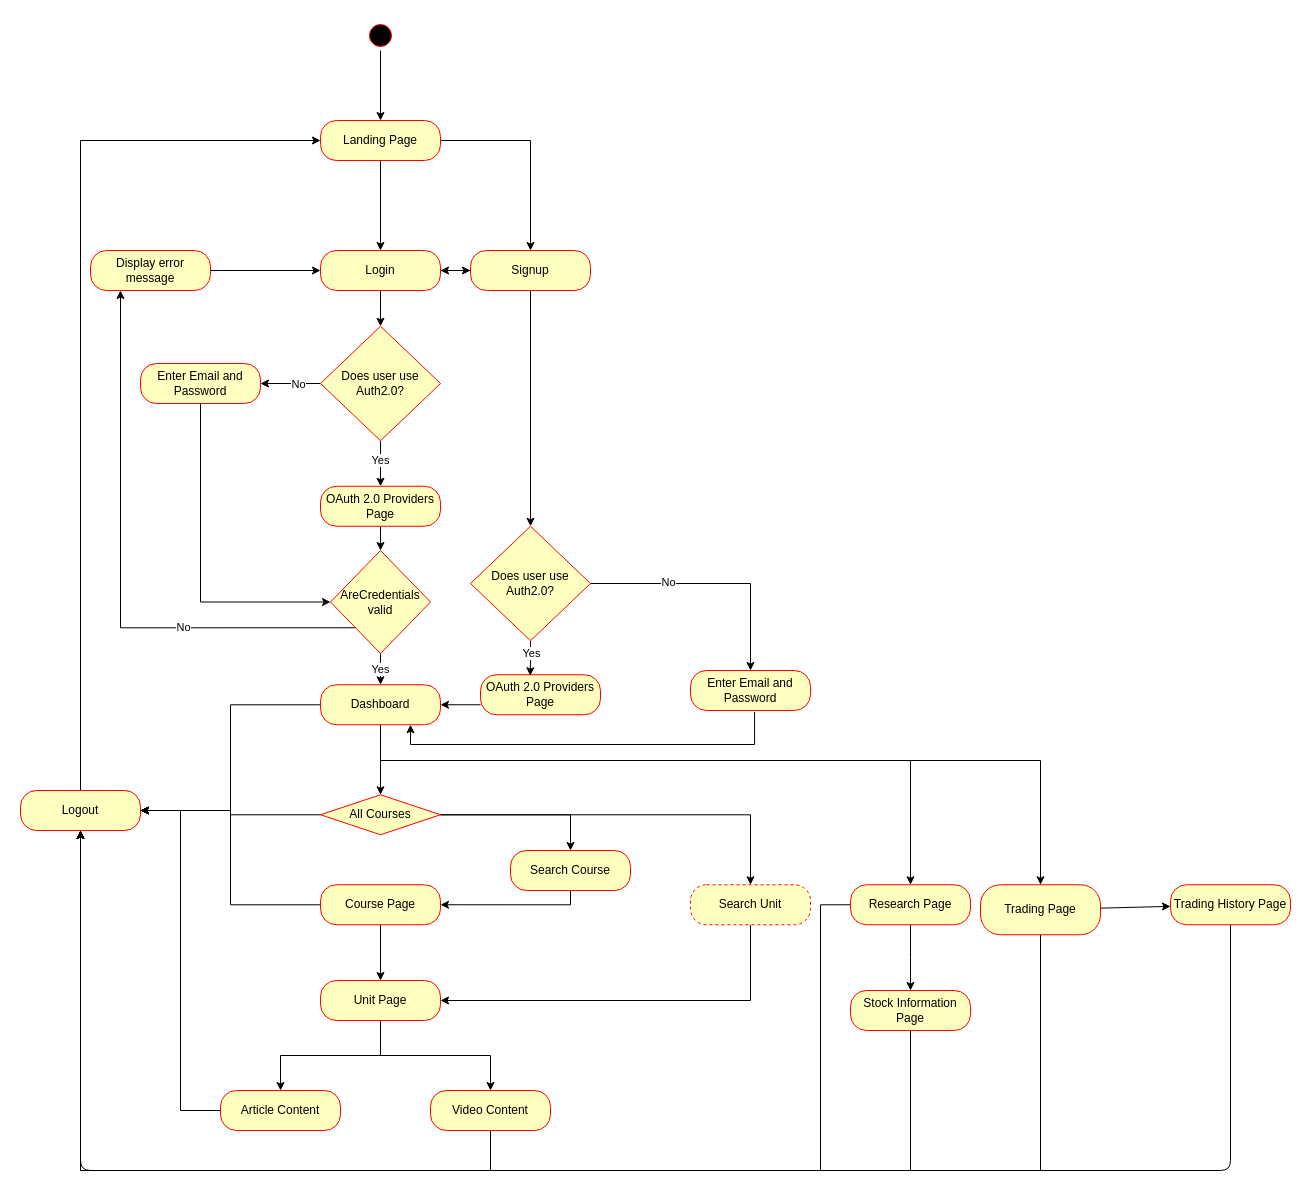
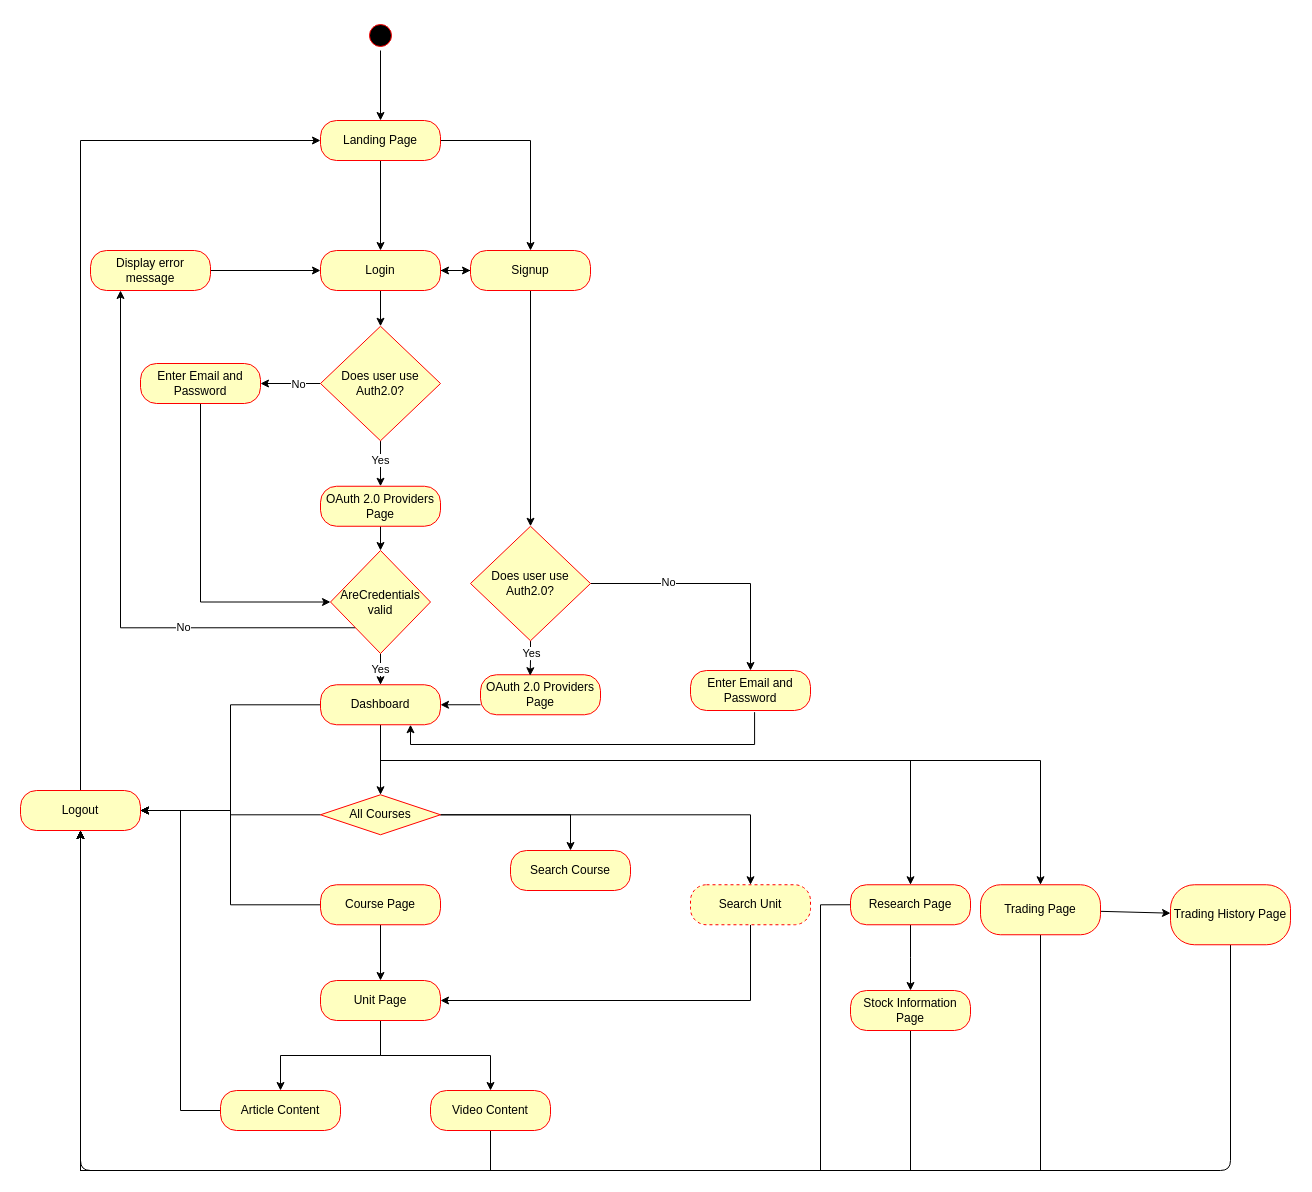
(516, 905) -> none
(1231, 905) -> (1231, 915)
